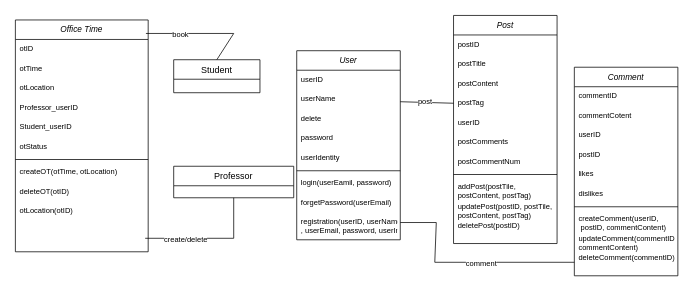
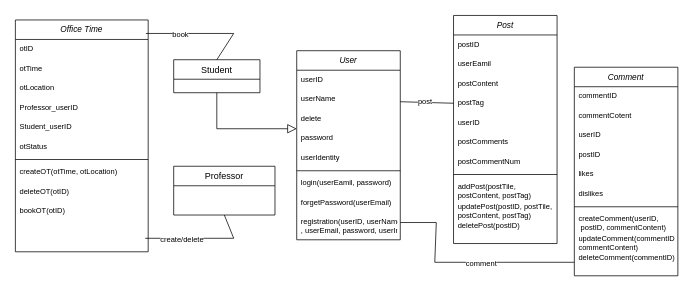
(474, 64) -> (474, 64)
none -> (234, 129)
(234, 182) -> (224, 191)
(52, 211) -> (45, 211)
